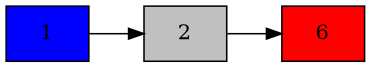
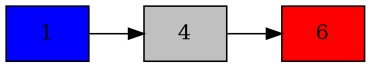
(185, 34) -> (185, 34)
